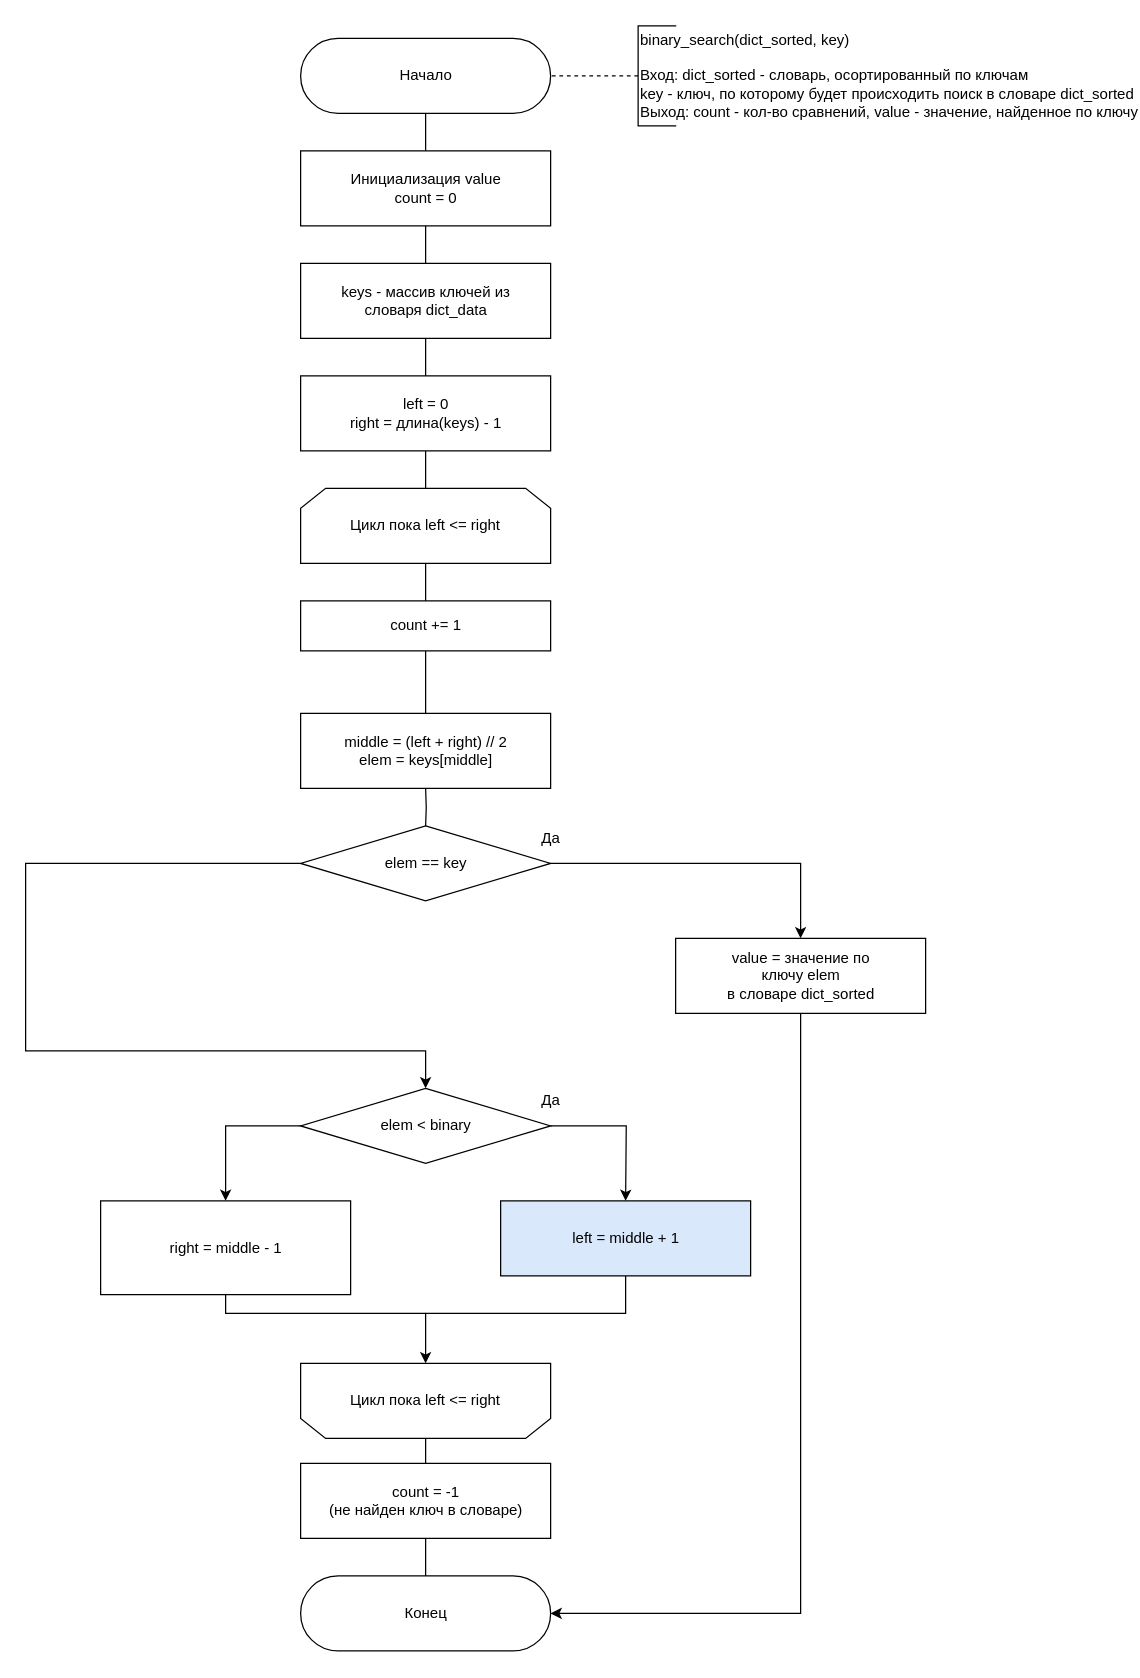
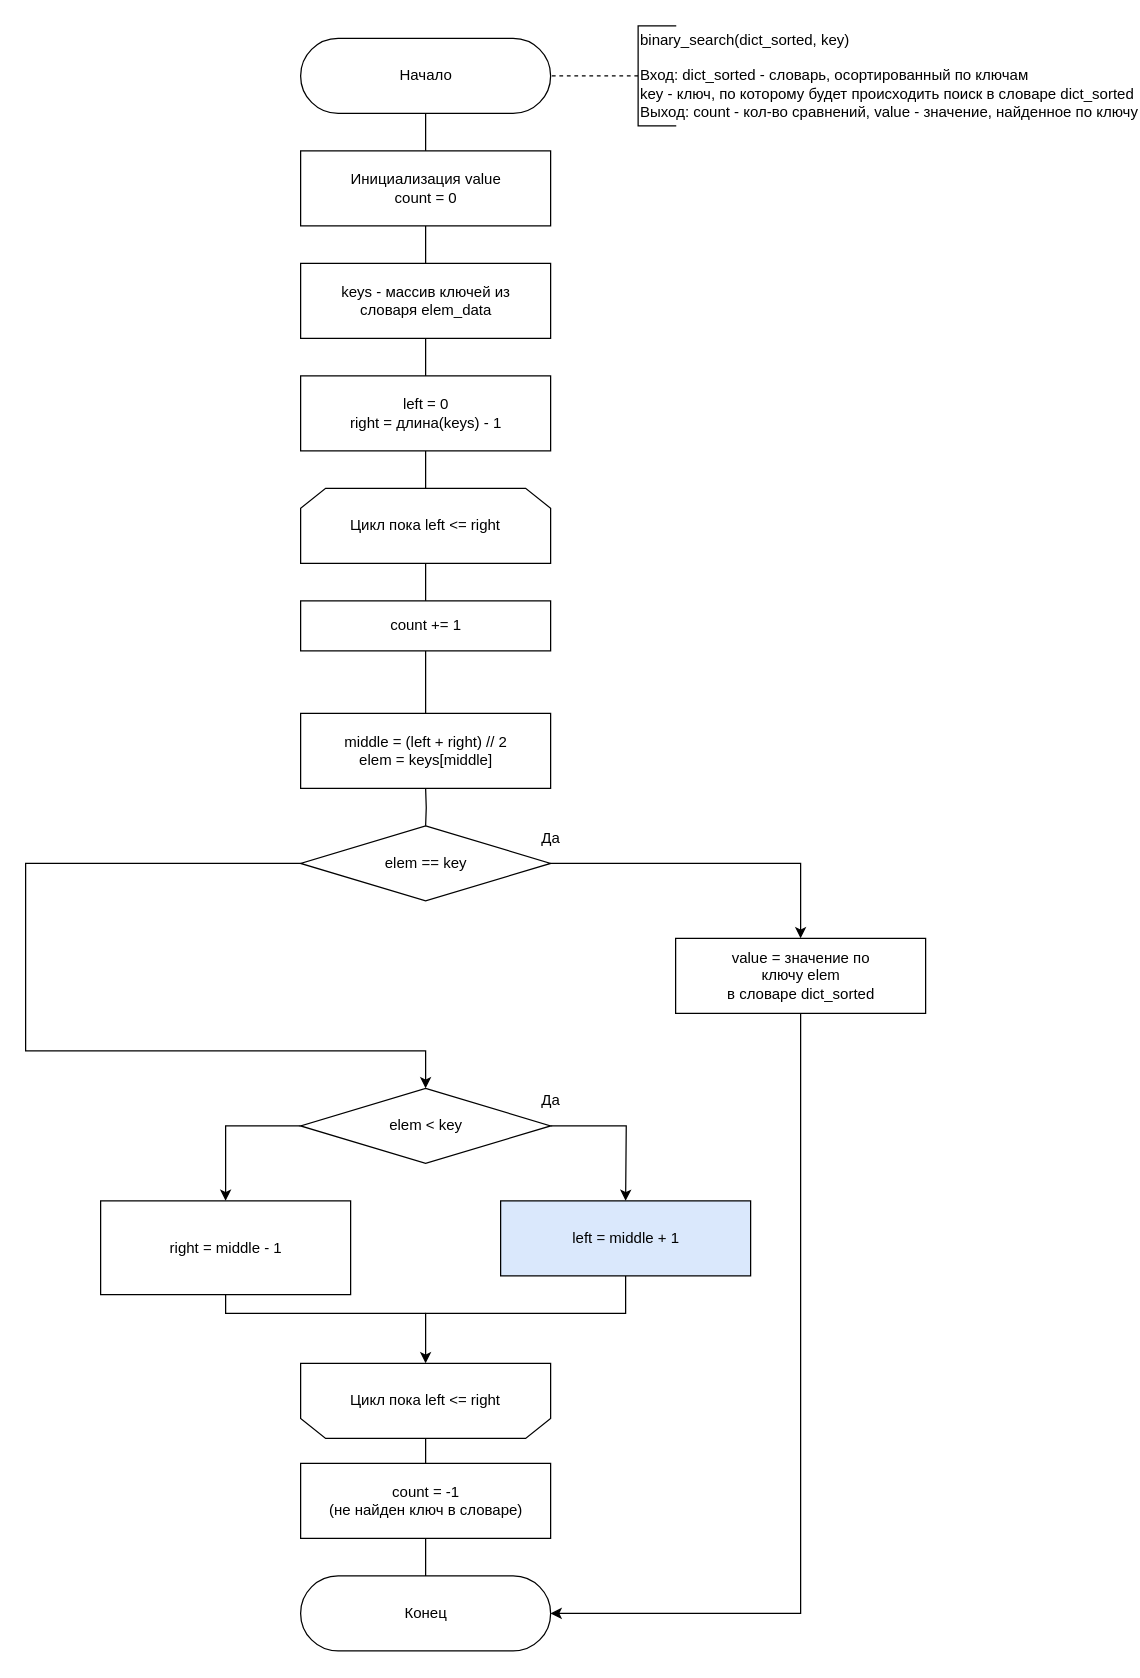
(426, 301) -> (426, 301)
(426, 1126) -> (426, 1126)
